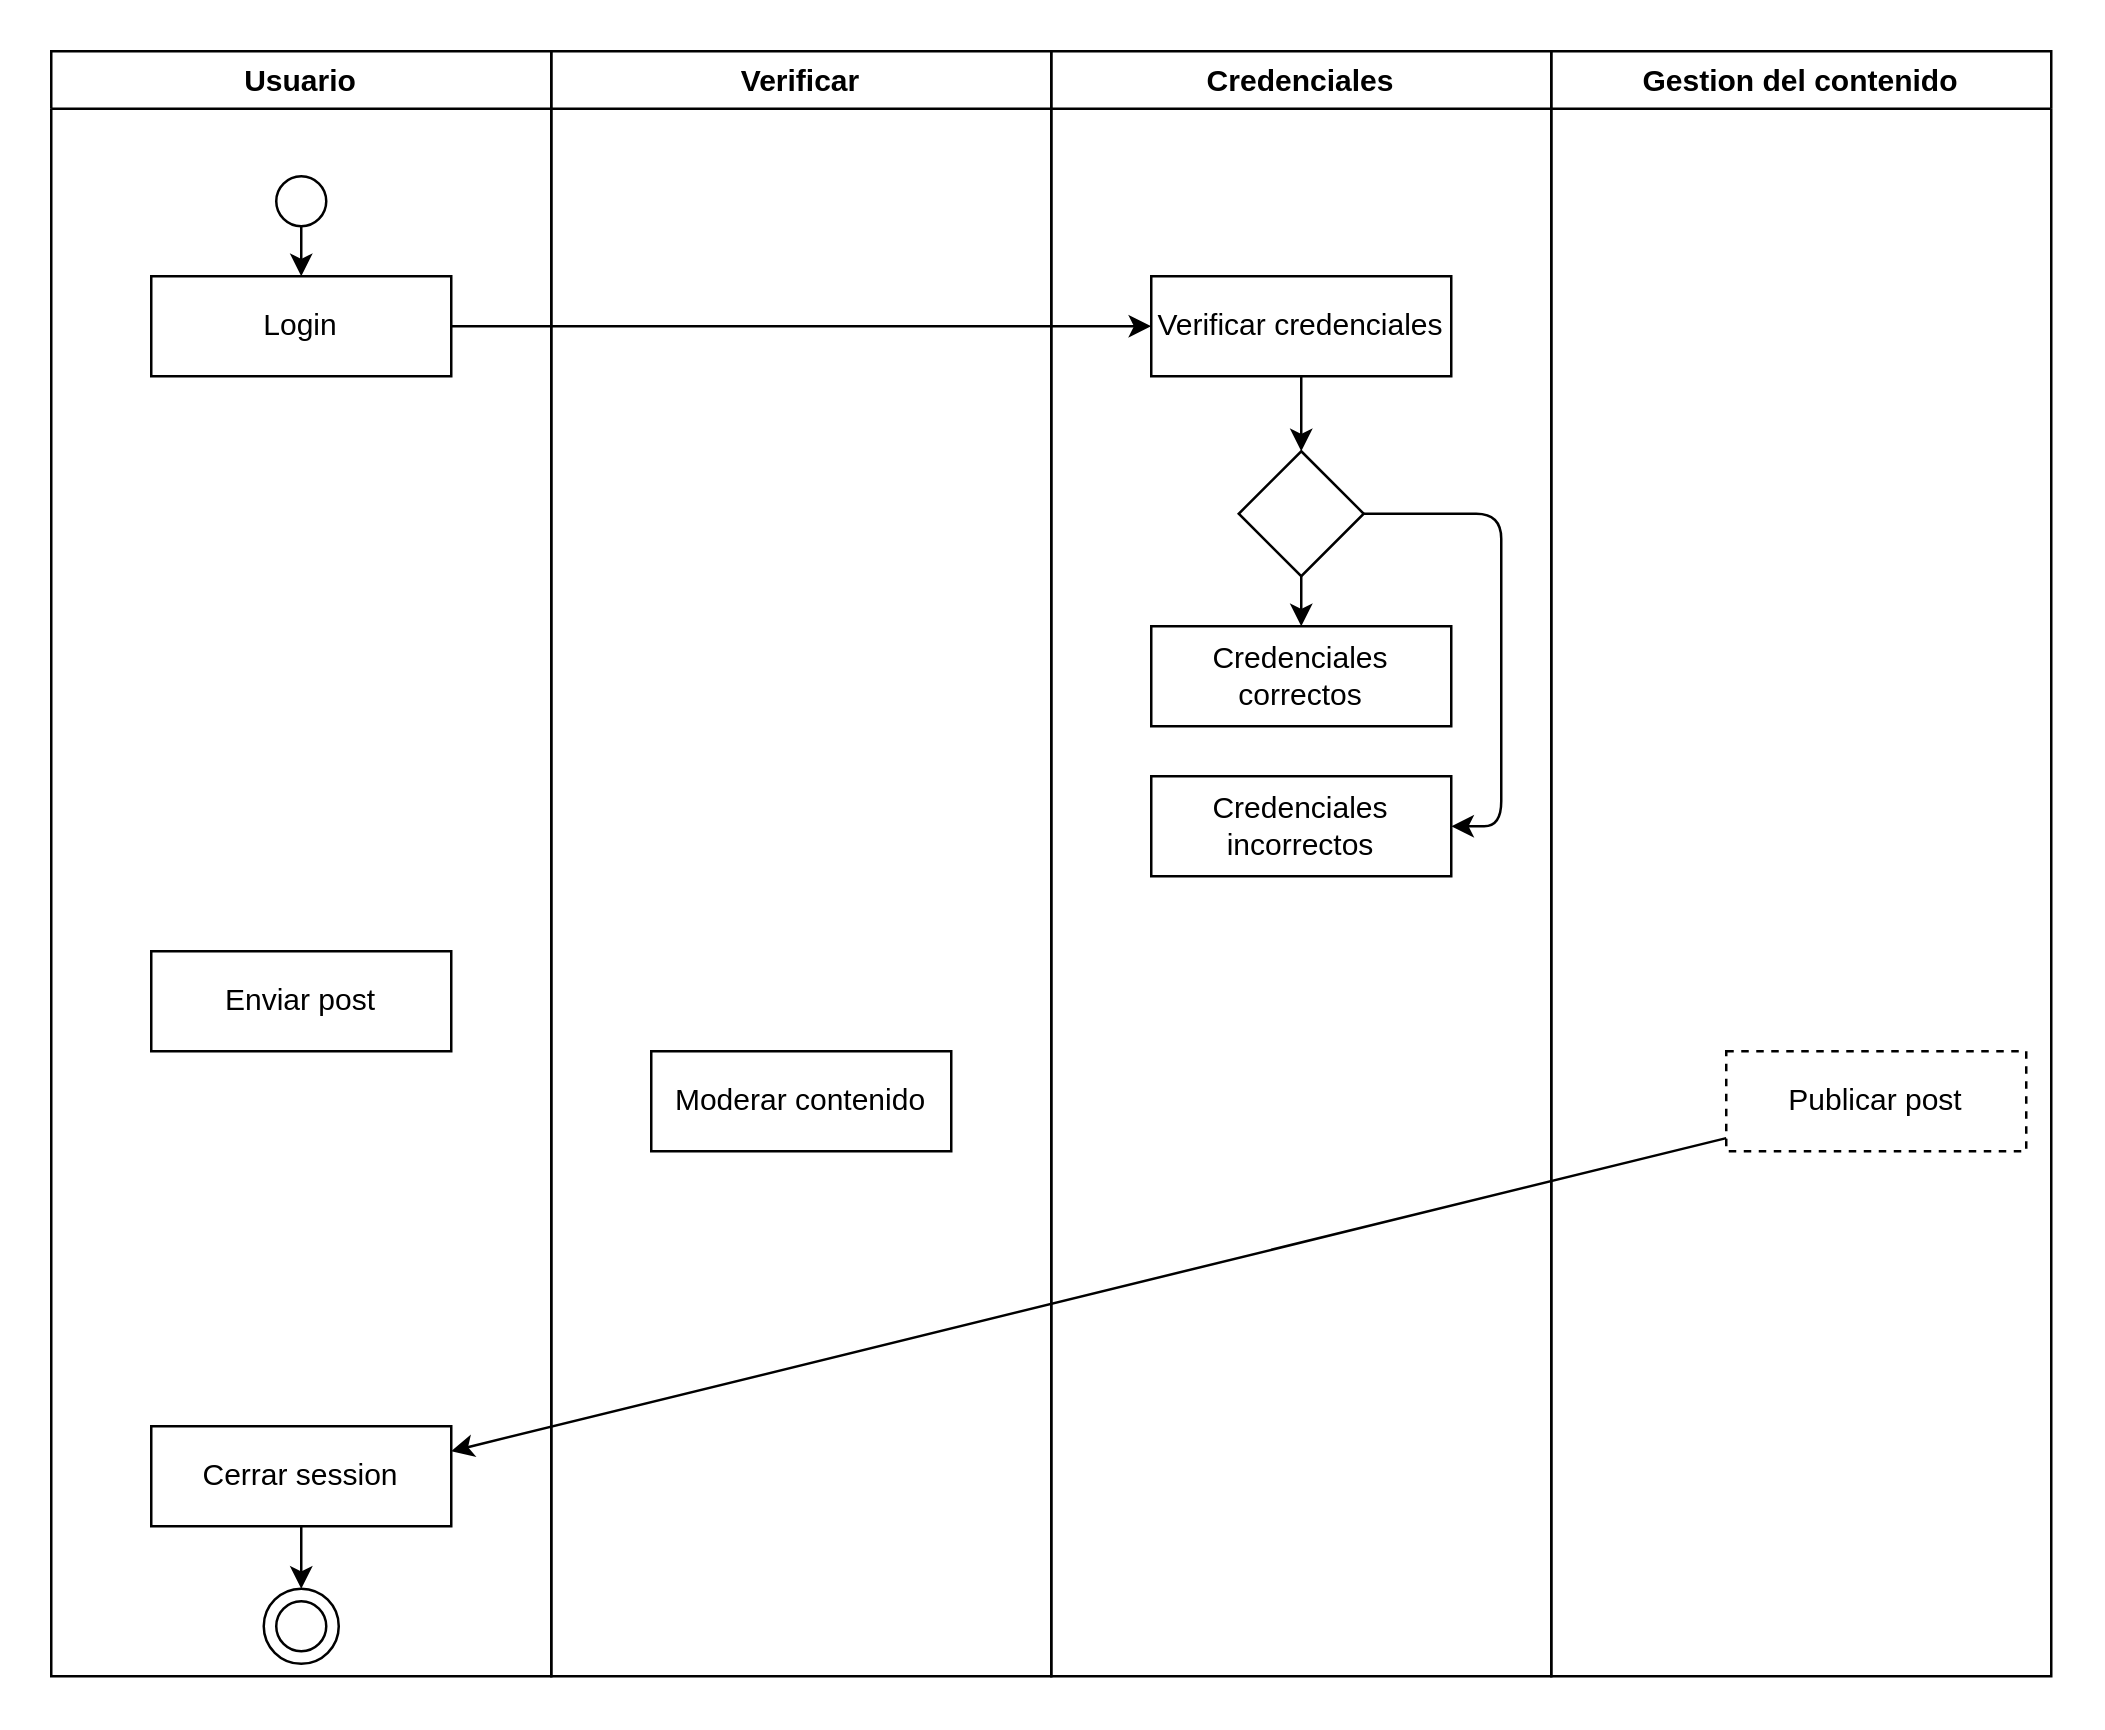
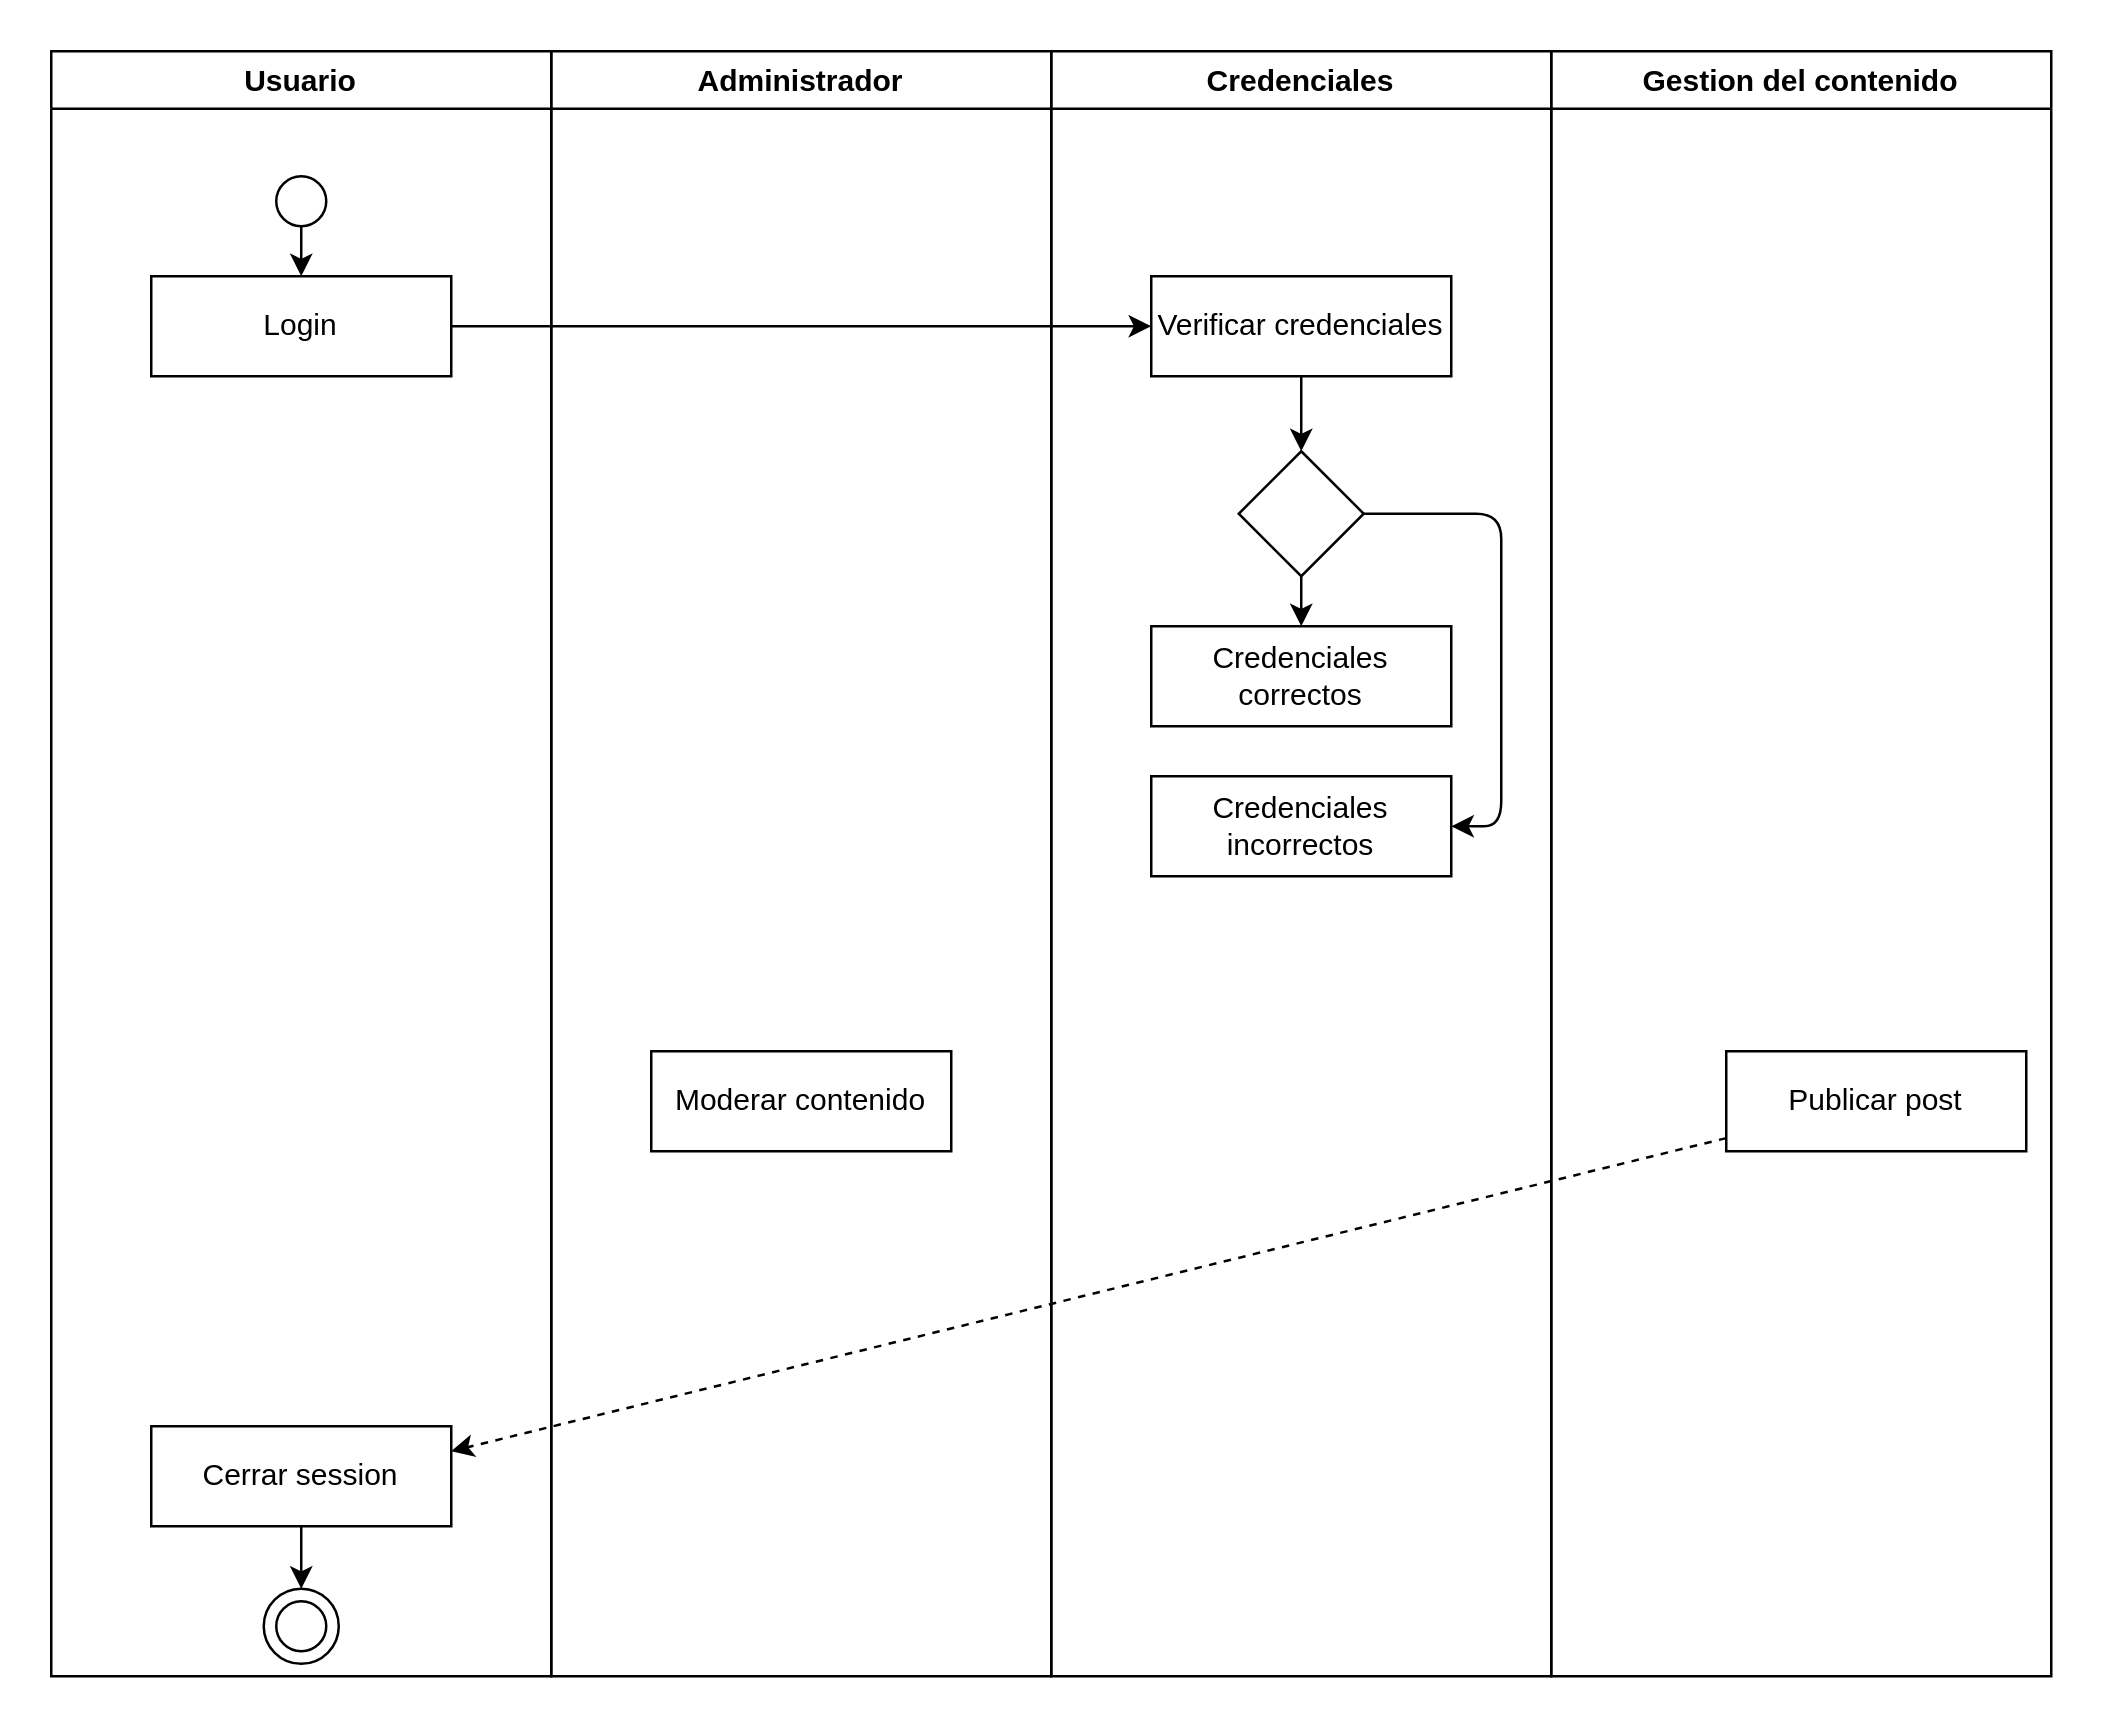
(800, 81) -> (800, 81)
(301, 1001) -> none
(1876, 1101) -> (1876, 1101)
(1098, 1292) -> (1098, 1292)
